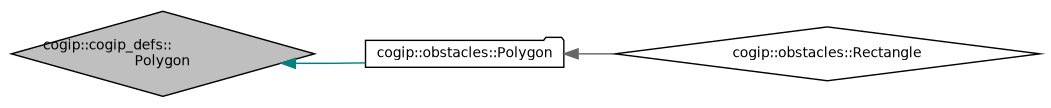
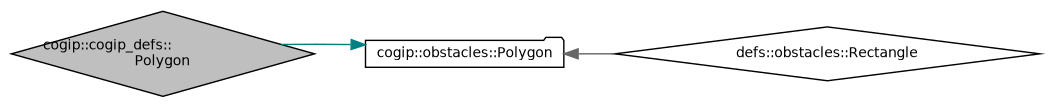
(827, 54) -> (827, 54)
(330, 63) -> (316, 44)
